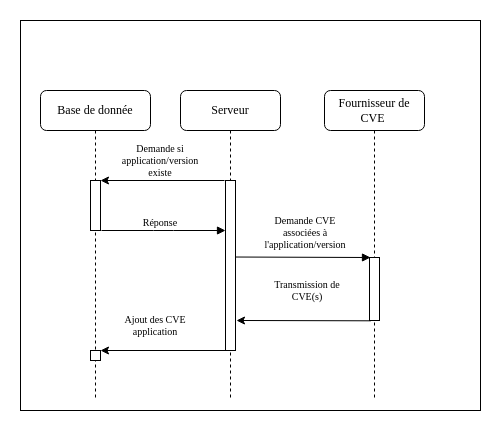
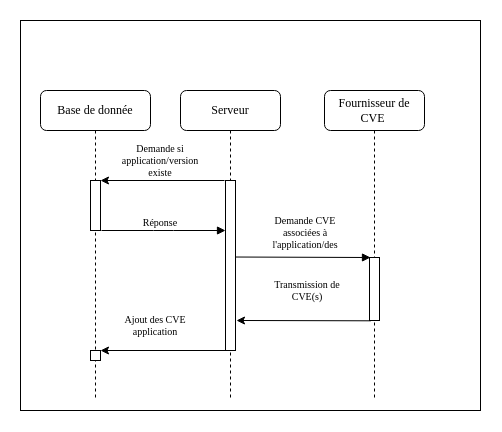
(306, 233) -> (306, 233)
